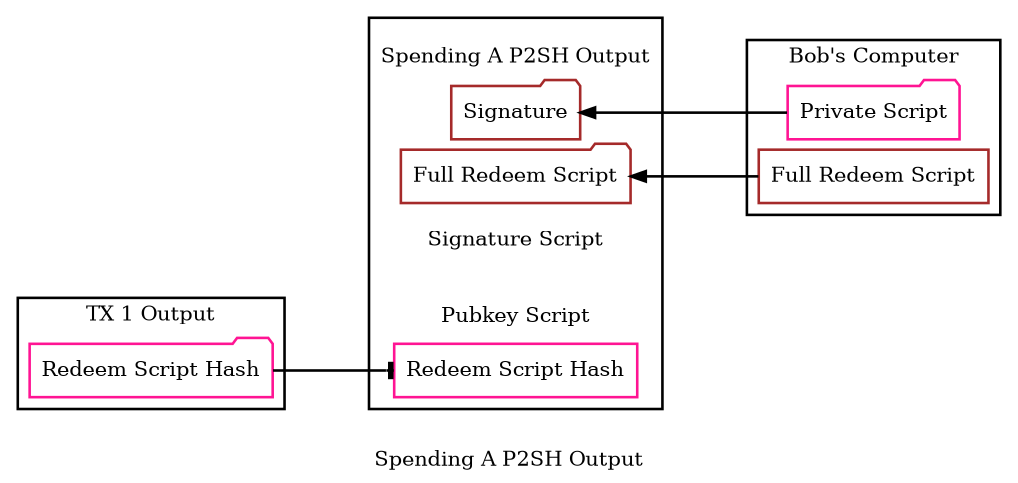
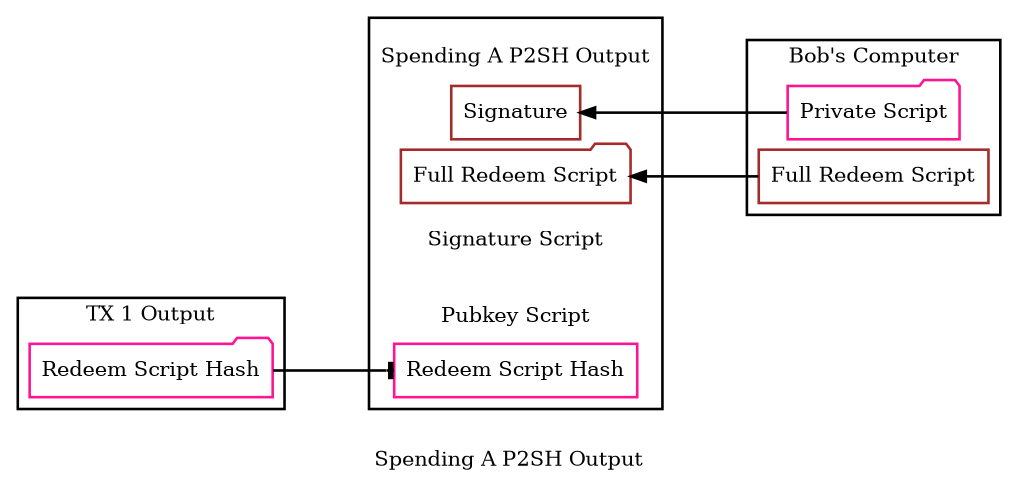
(516, 113) -> (516, 113)
